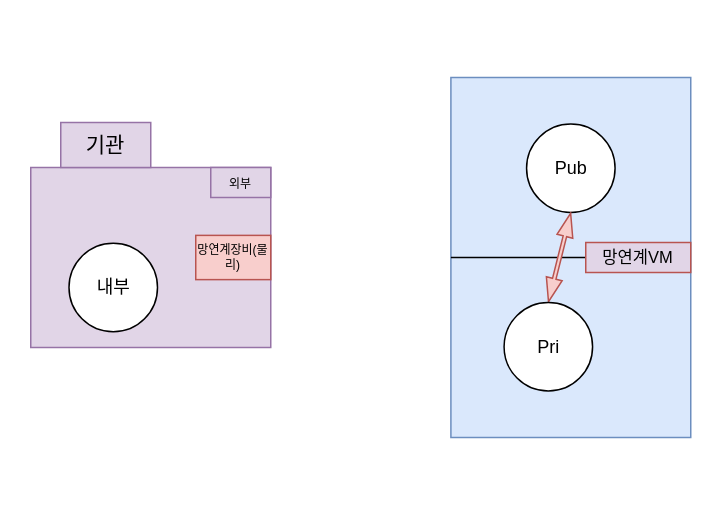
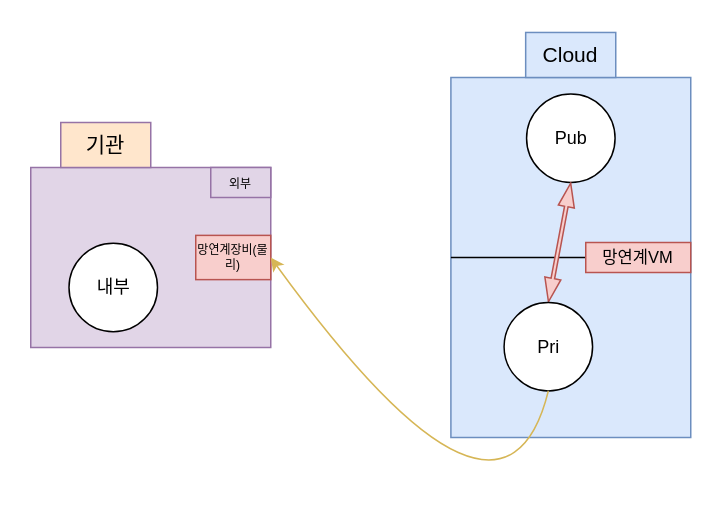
none -> (571, 55)
(106, 145) -> (106, 145)
(571, 168) -> (571, 138)
(638, 257) -> (638, 257)
none -> (403, 413)
